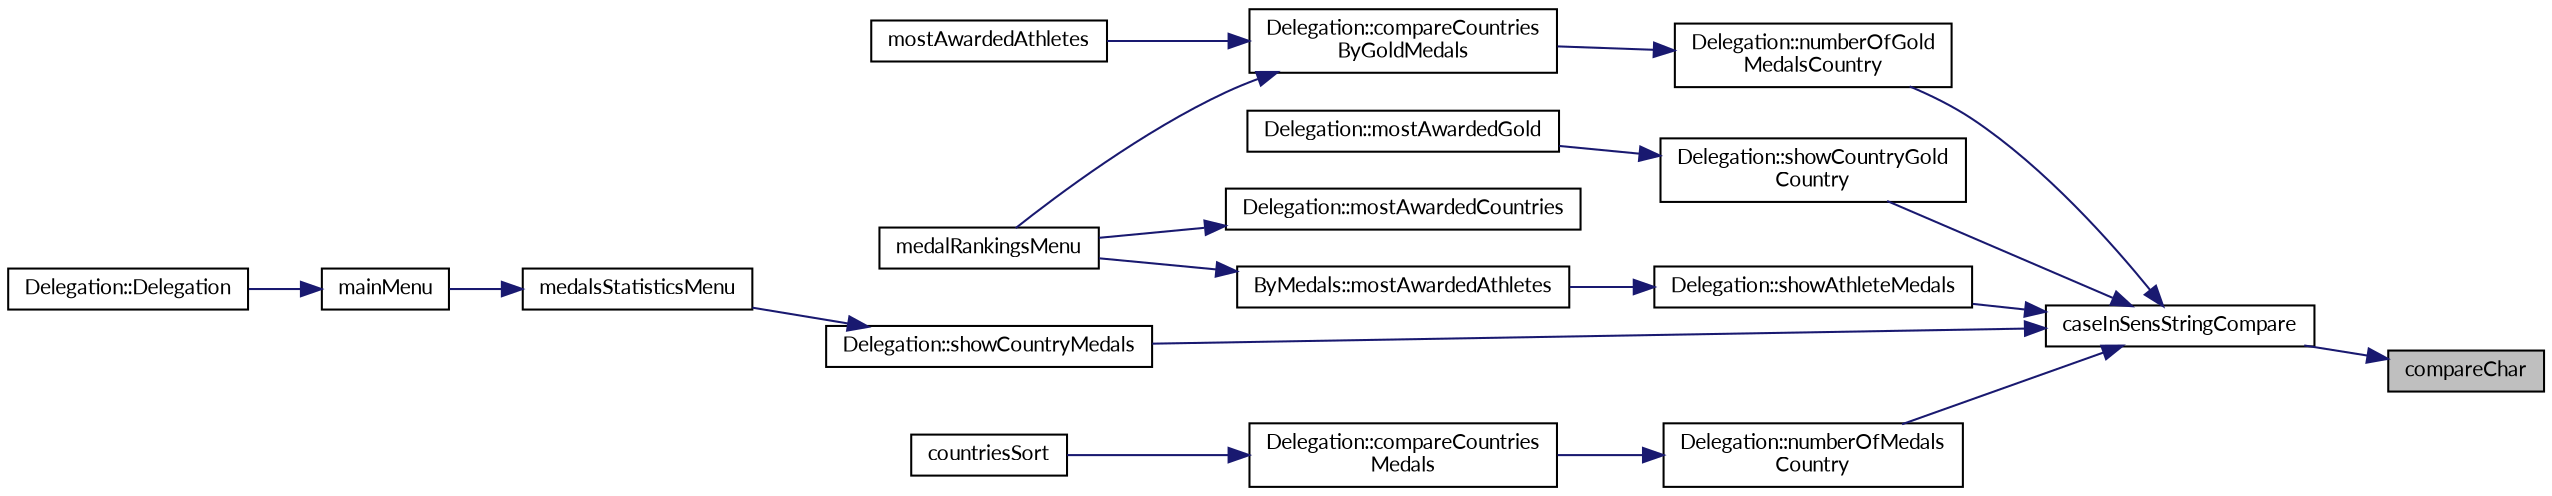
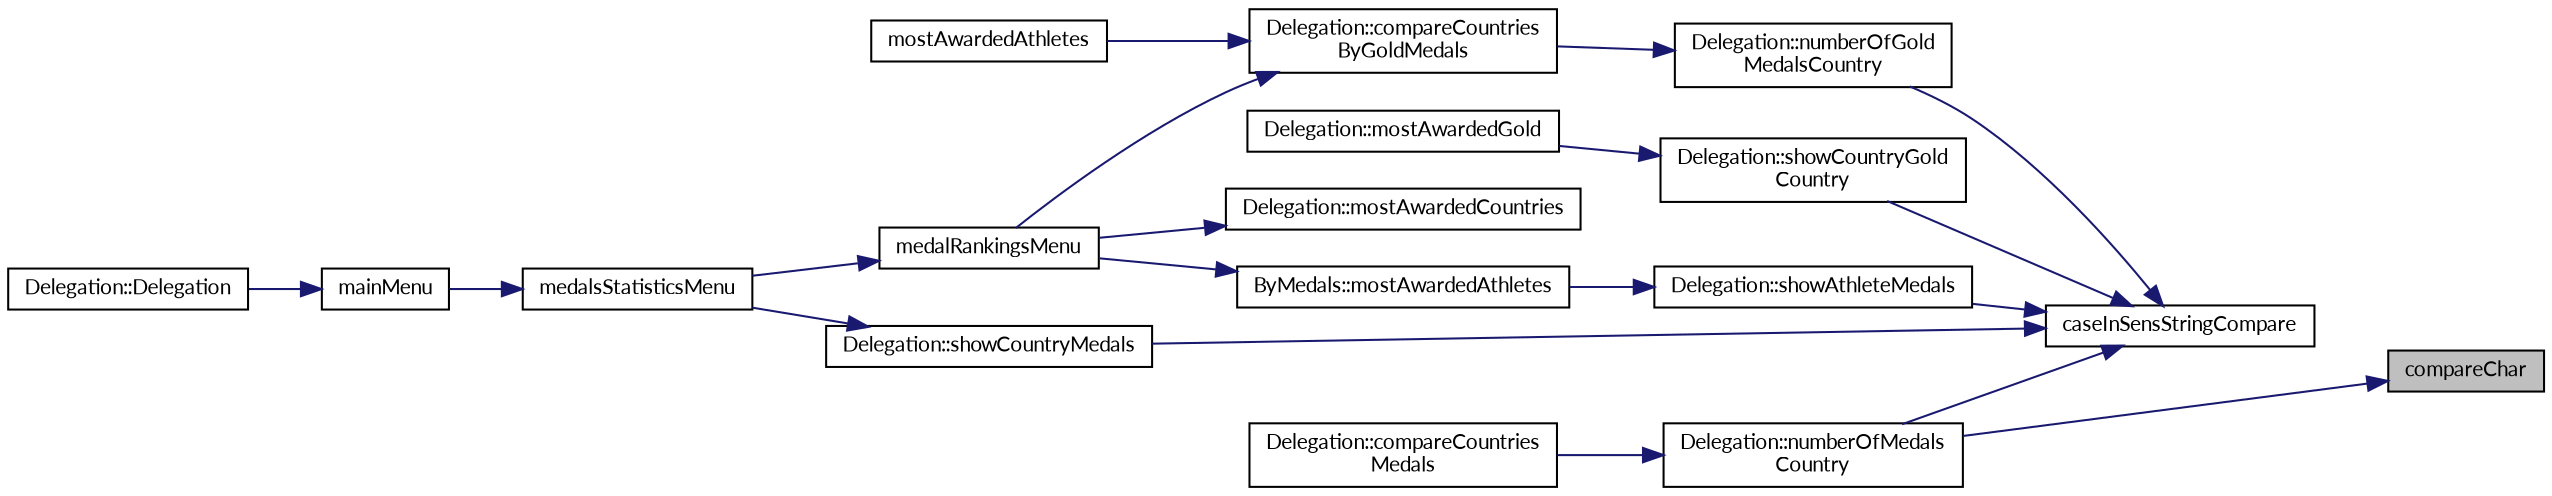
none -> (805, 270)
(2336, 351) -> (2165, 410)
(989, 455) -> none
